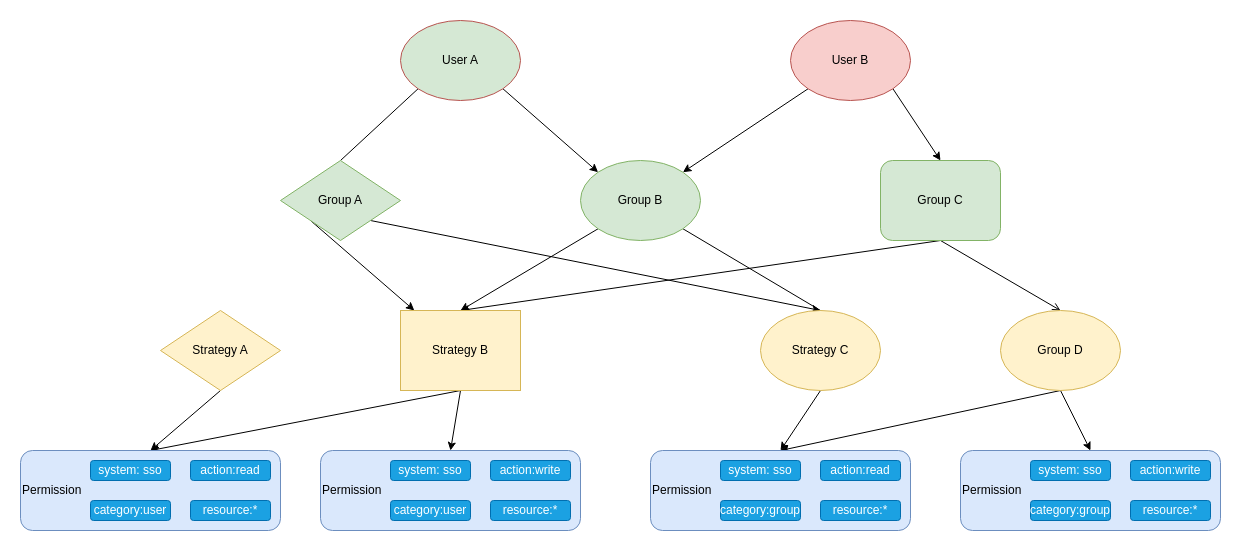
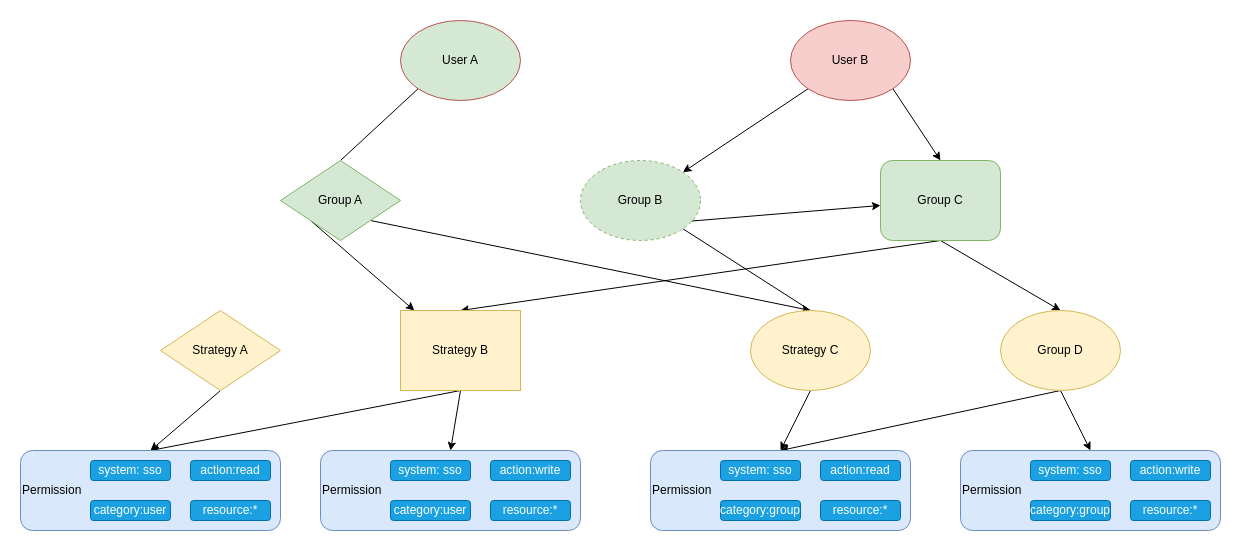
(548, 128) -> none
(641, 201) -> (641, 201)
(532, 268) -> (782, 214)
(1055, 307) -> (1053, 306)
(821, 351) -> (811, 351)
